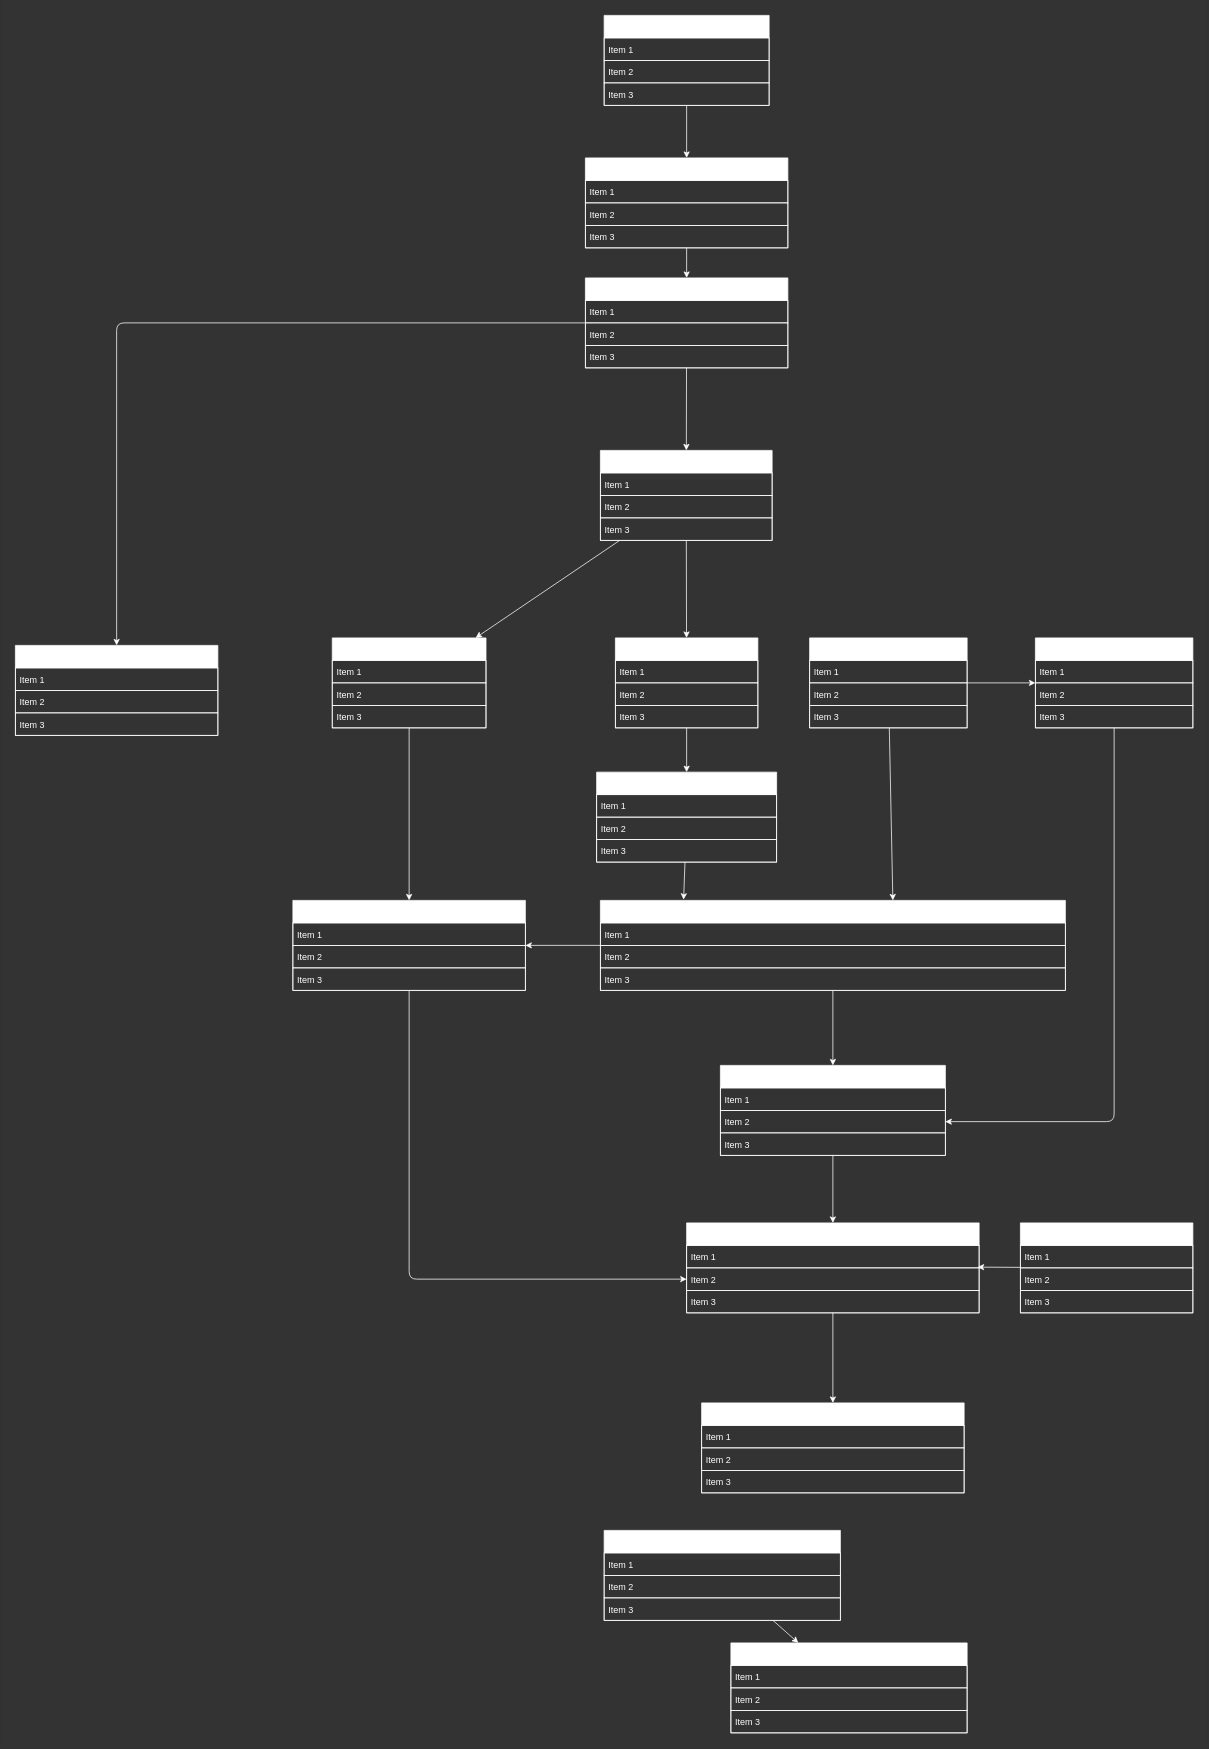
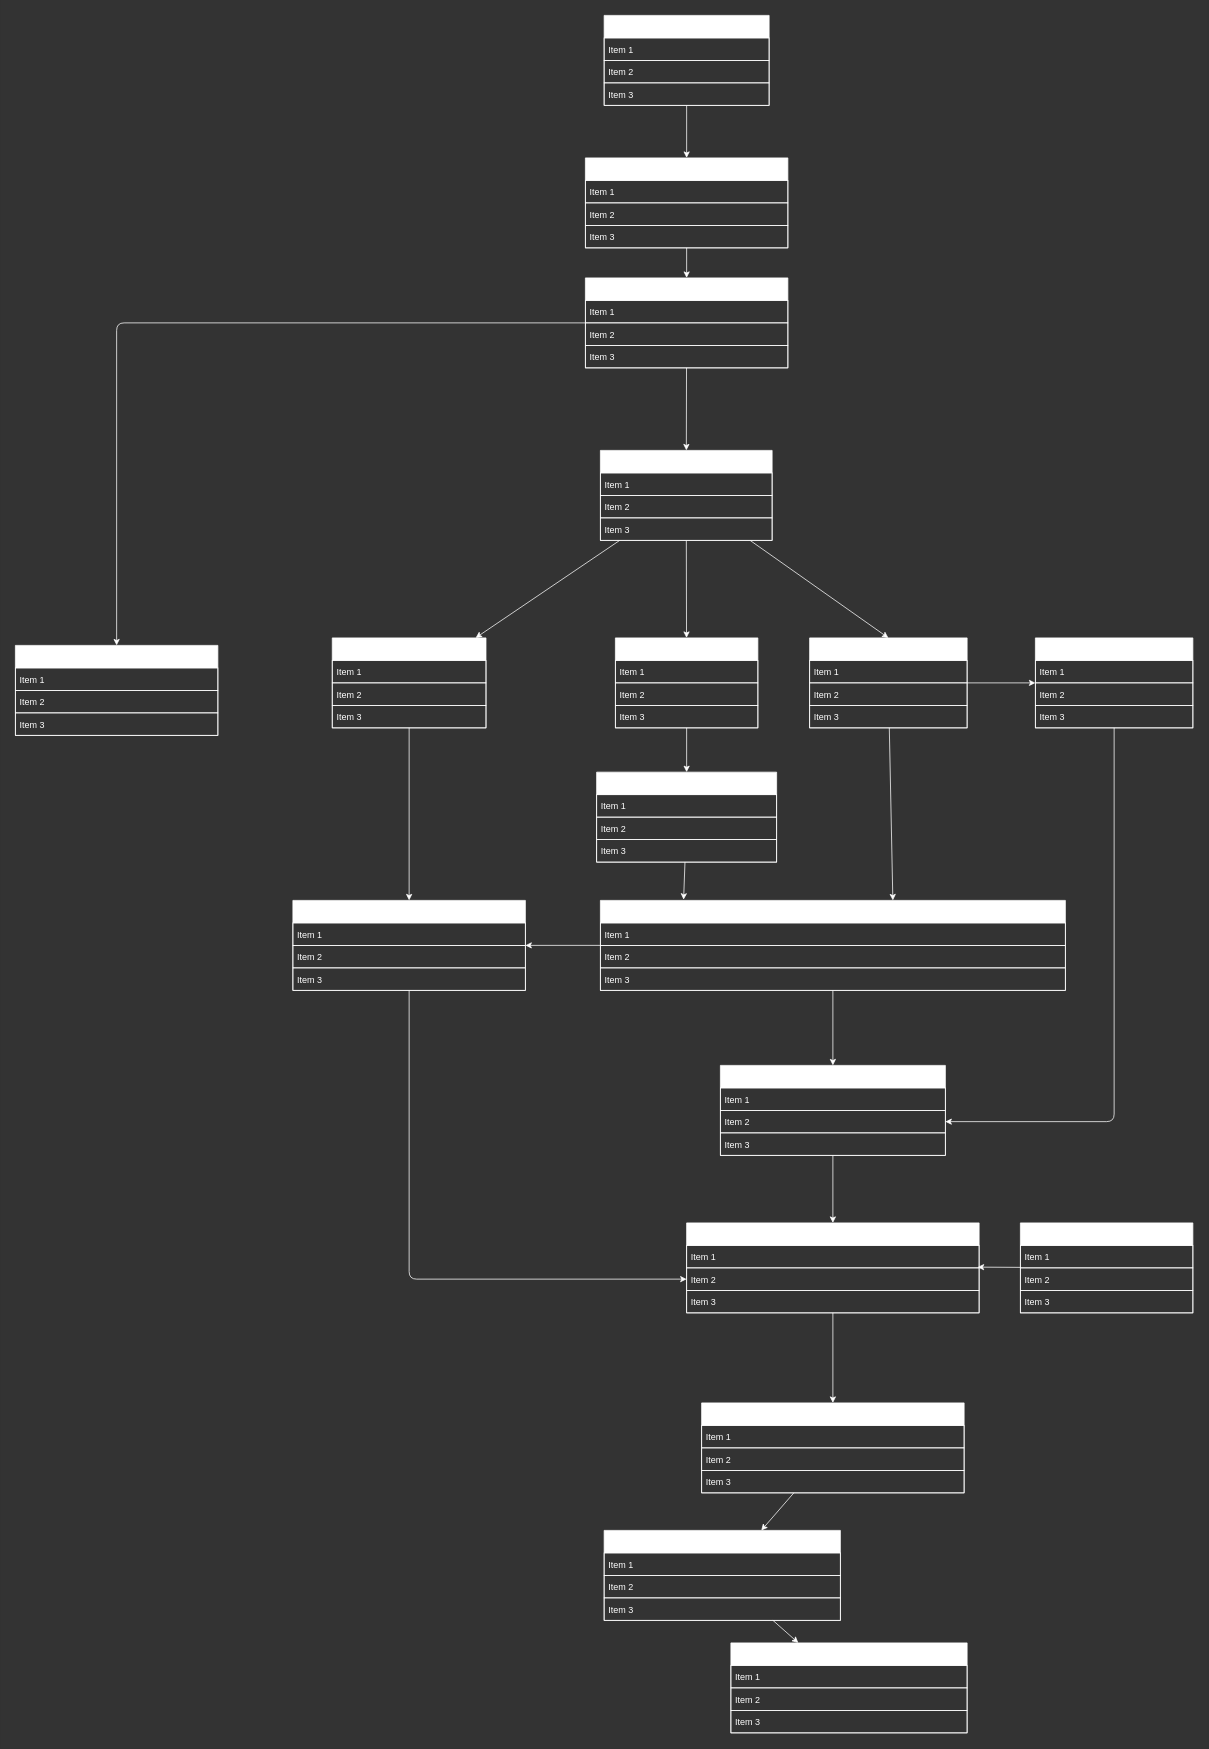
none -> (818, 588)
none -> (779, 1510)
